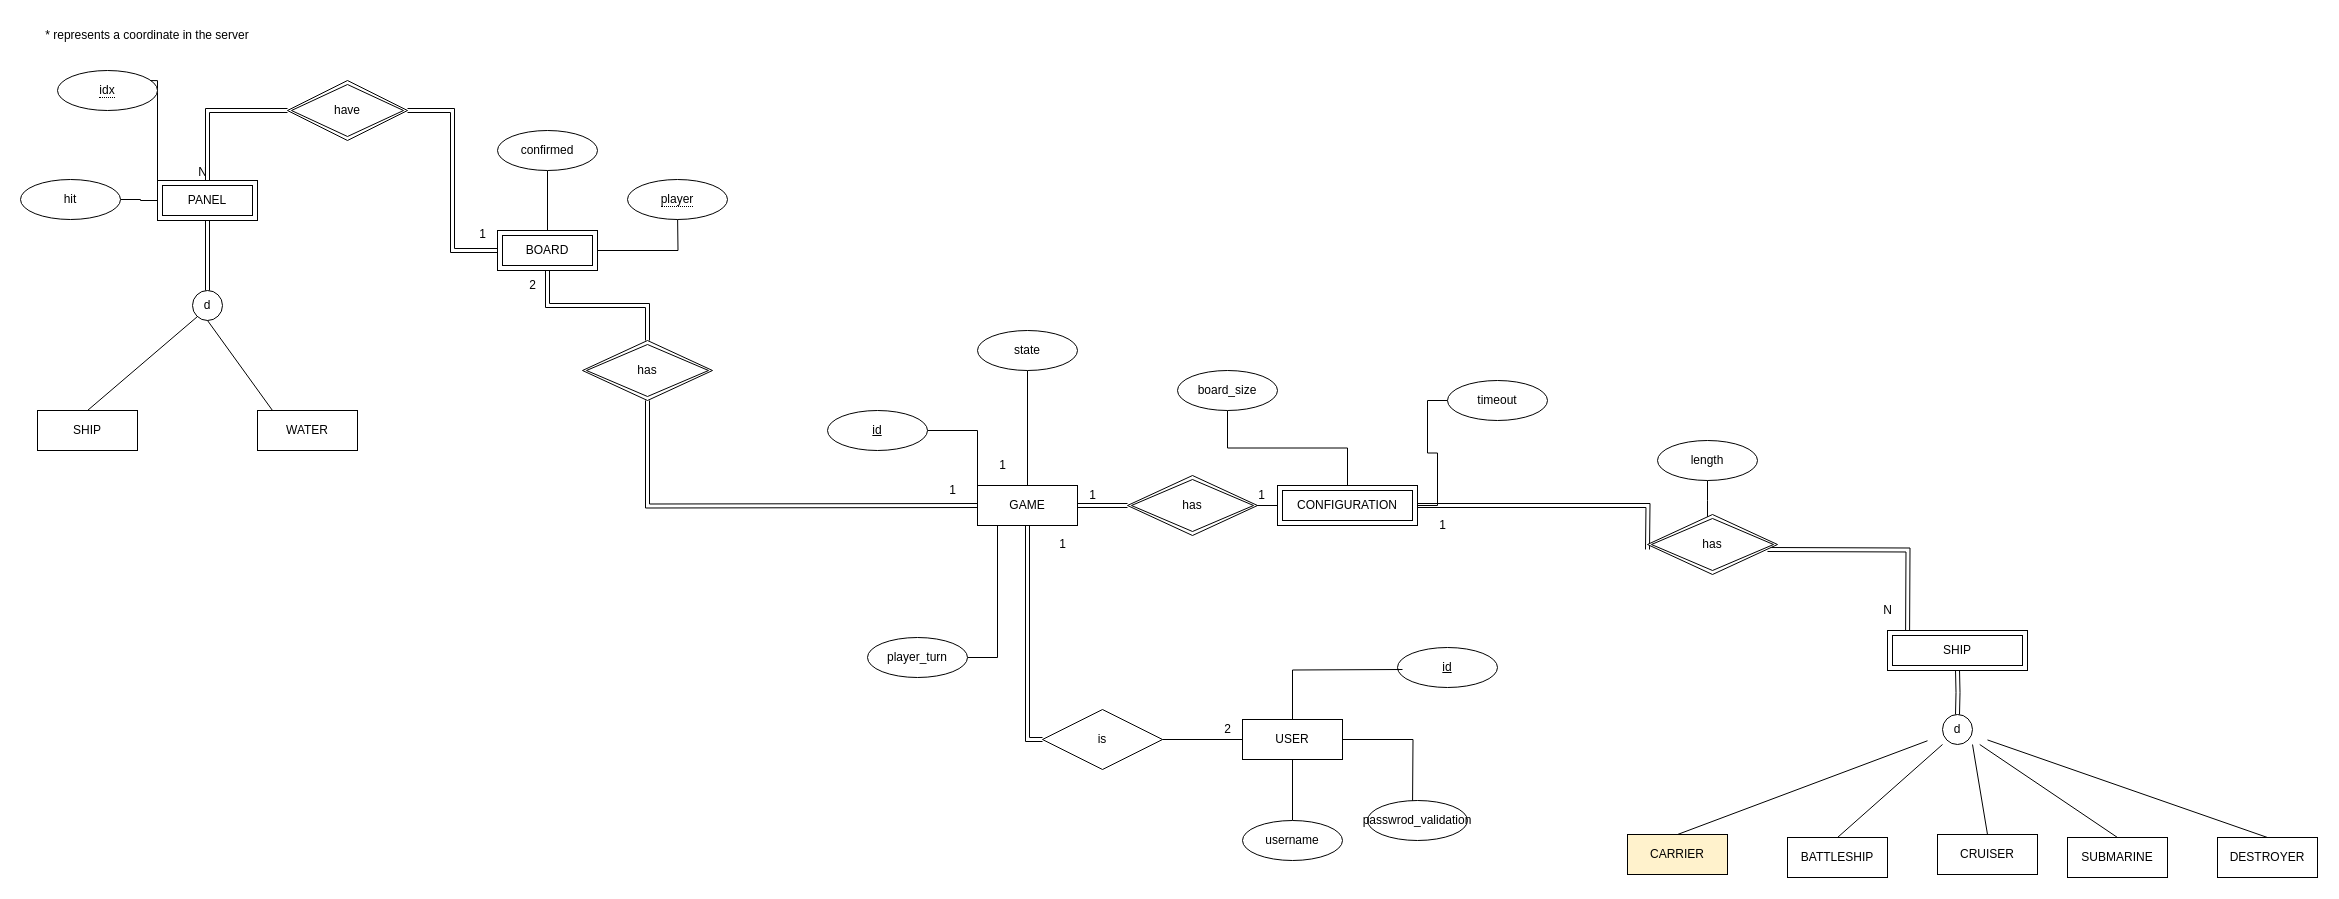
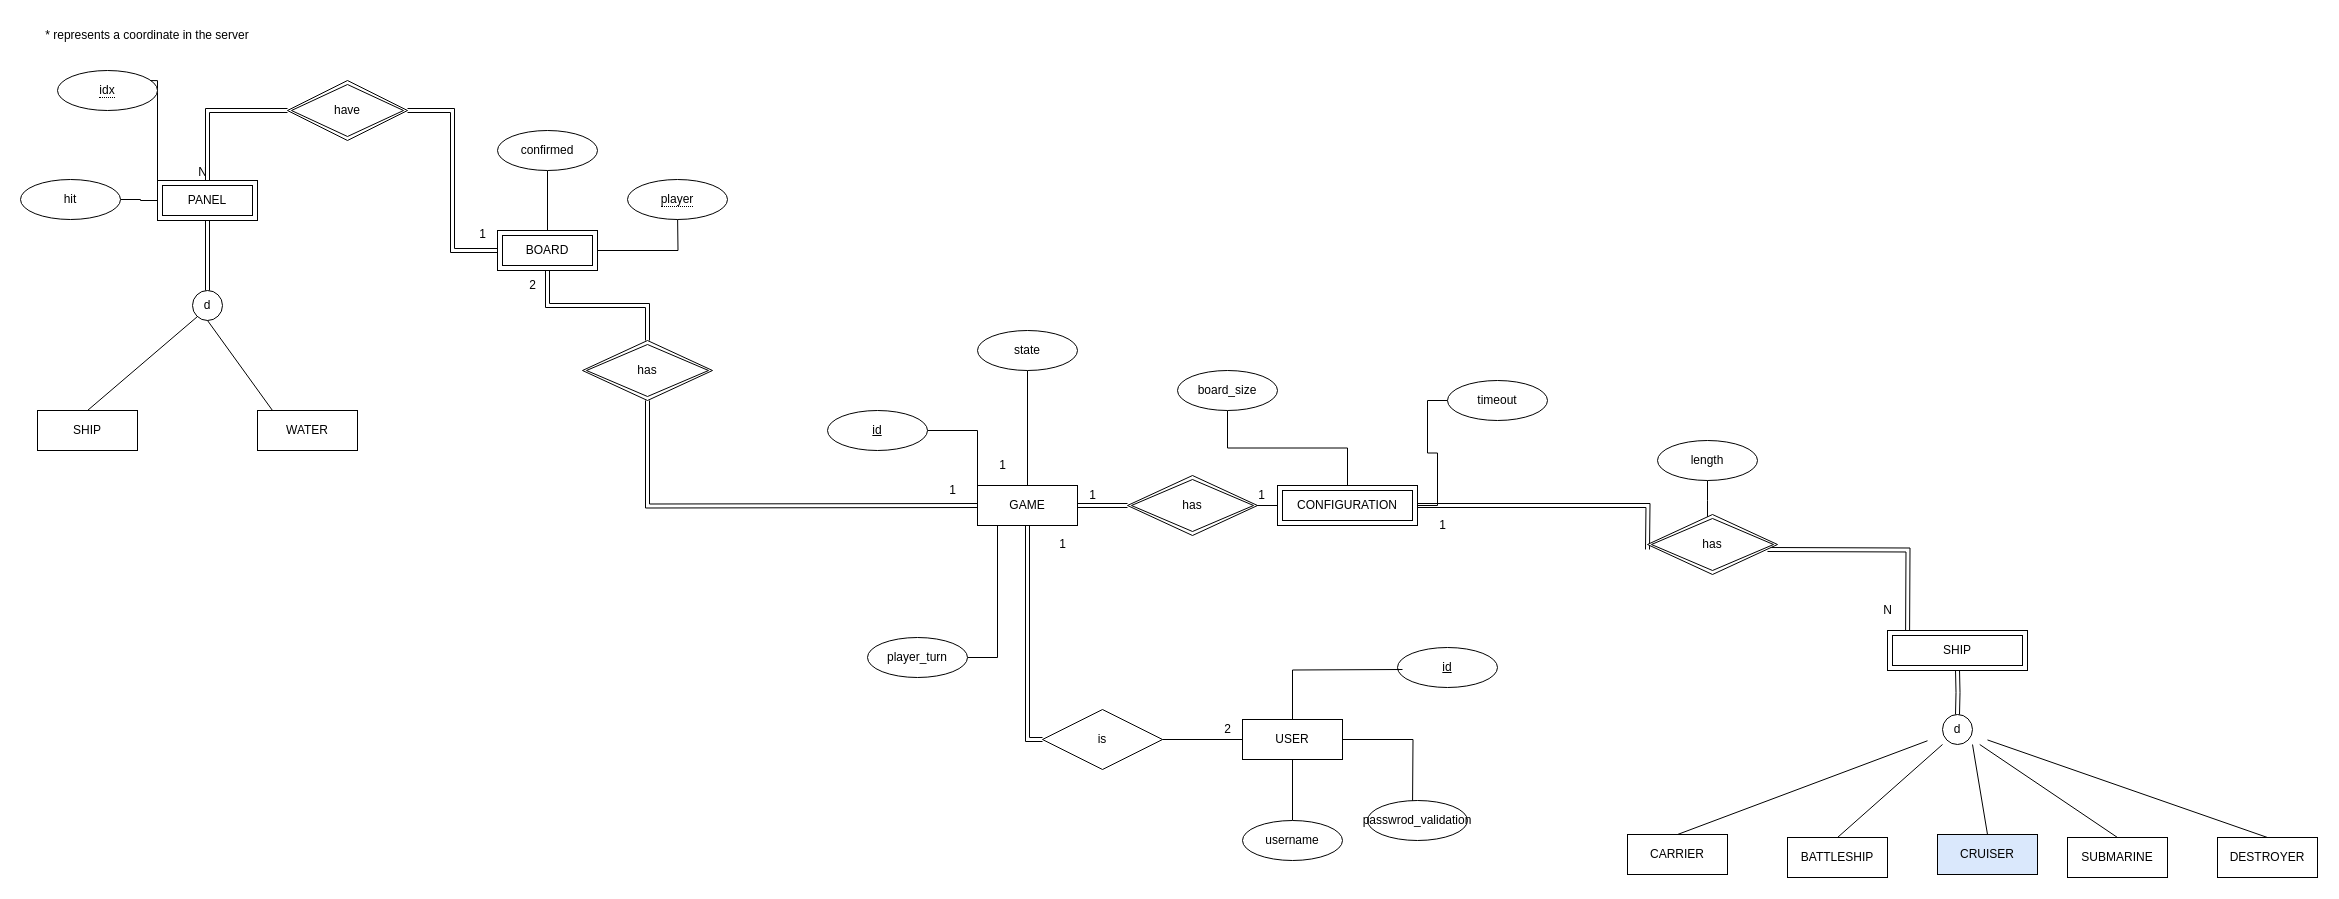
(1678, 855) -> (1678, 855)
(1988, 855) -> (1988, 855)
